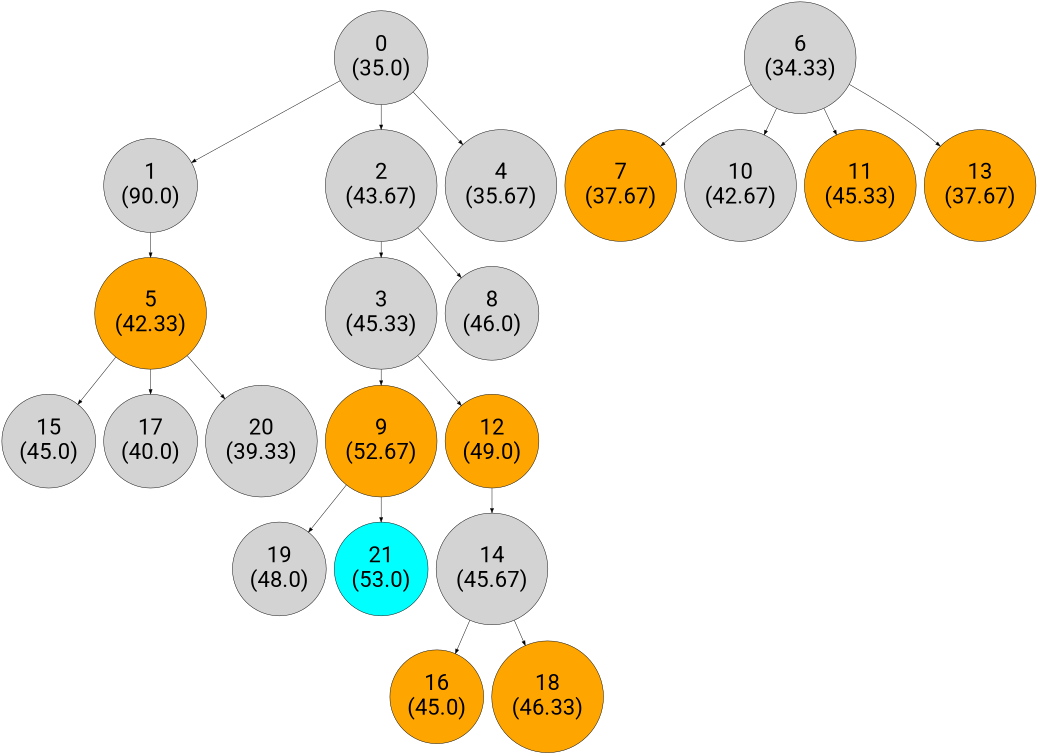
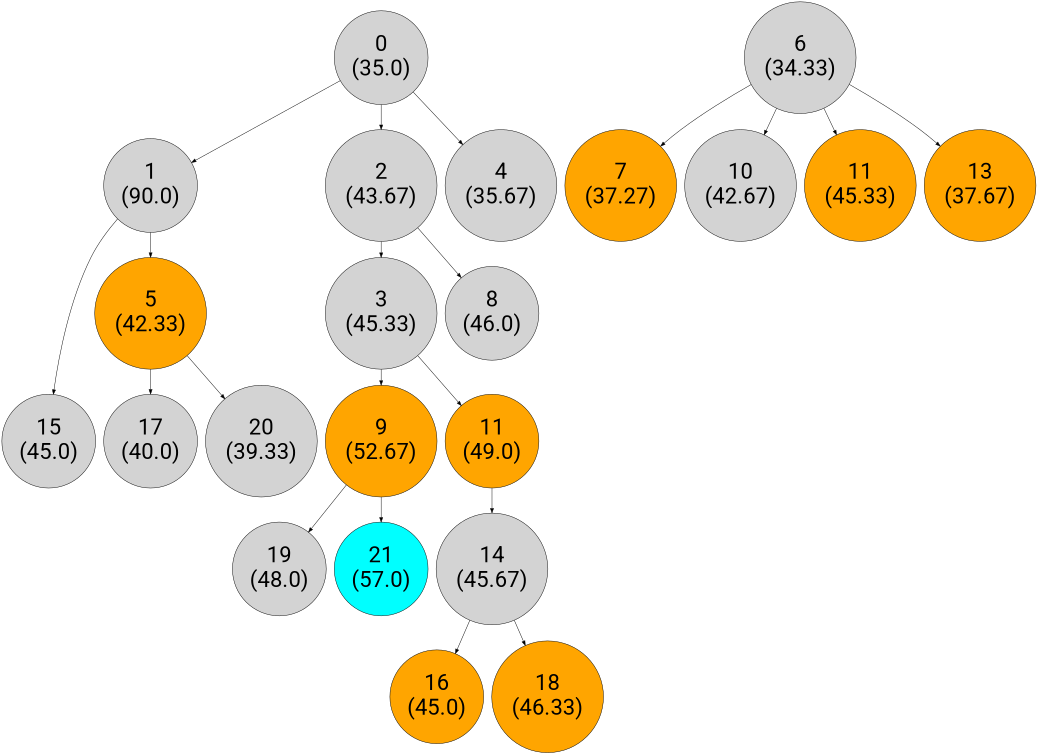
(621, 185) -> (621, 185)
(98, 379) -> (74, 300)
(492, 441) -> (492, 441)
(381, 569) -> (381, 569)
